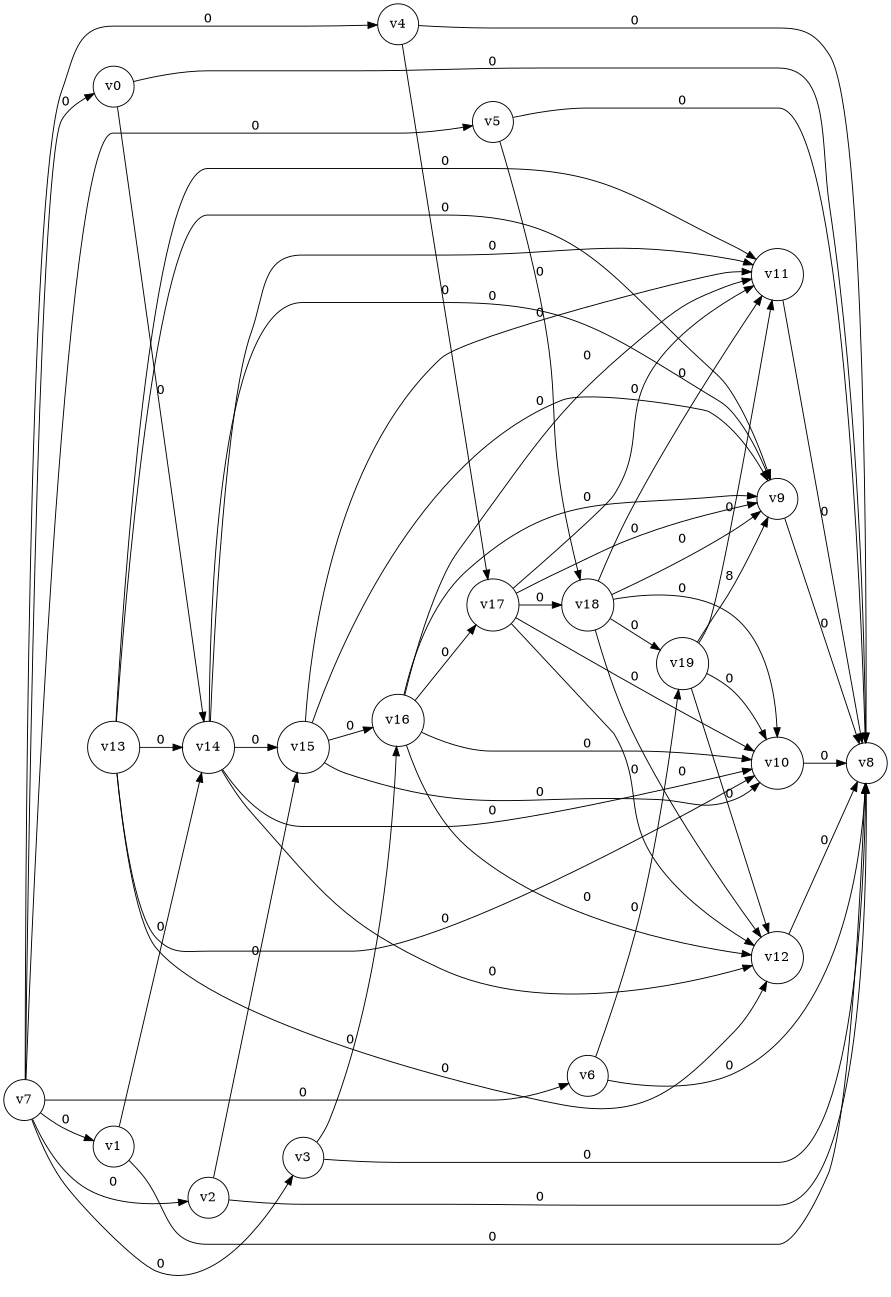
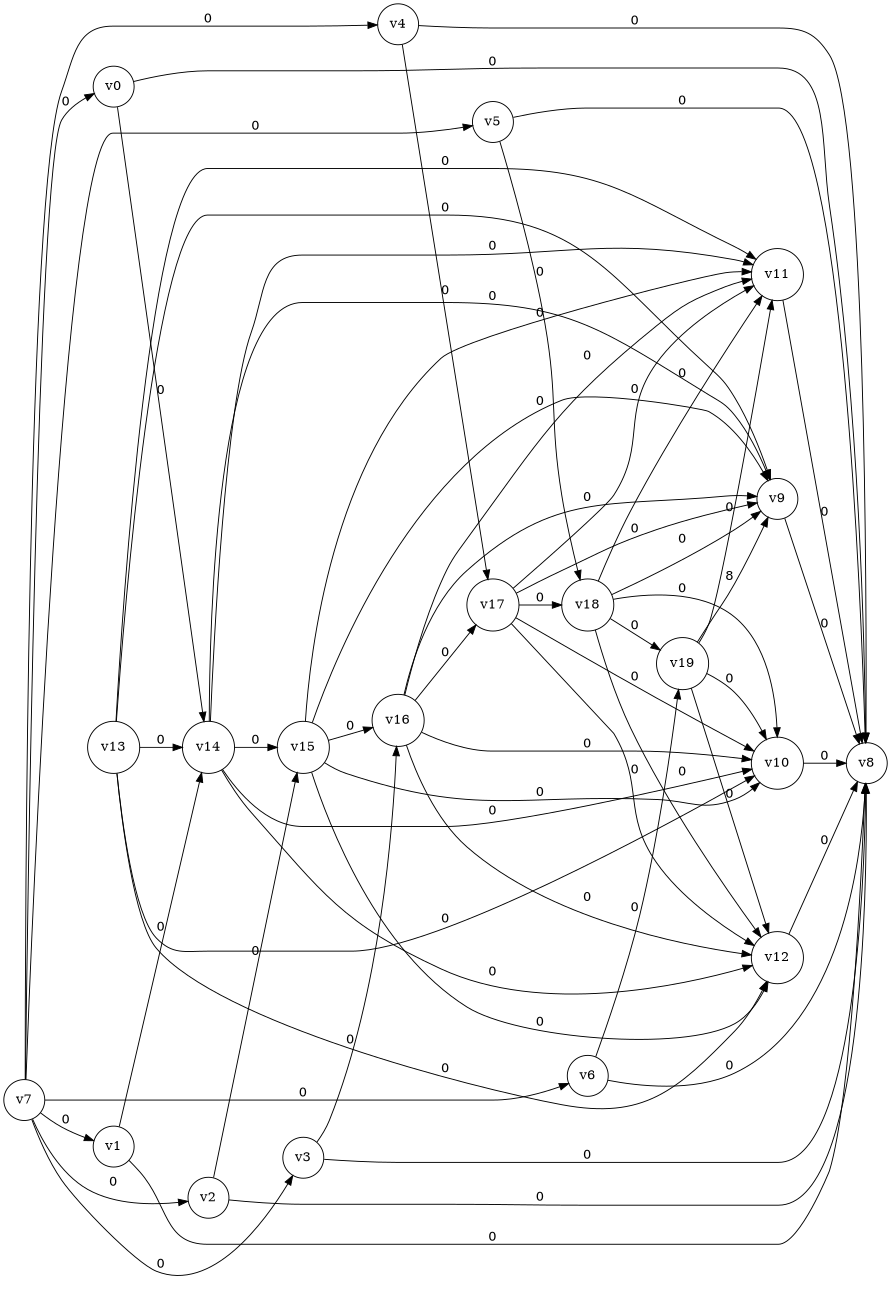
none -> (482, 1014)
